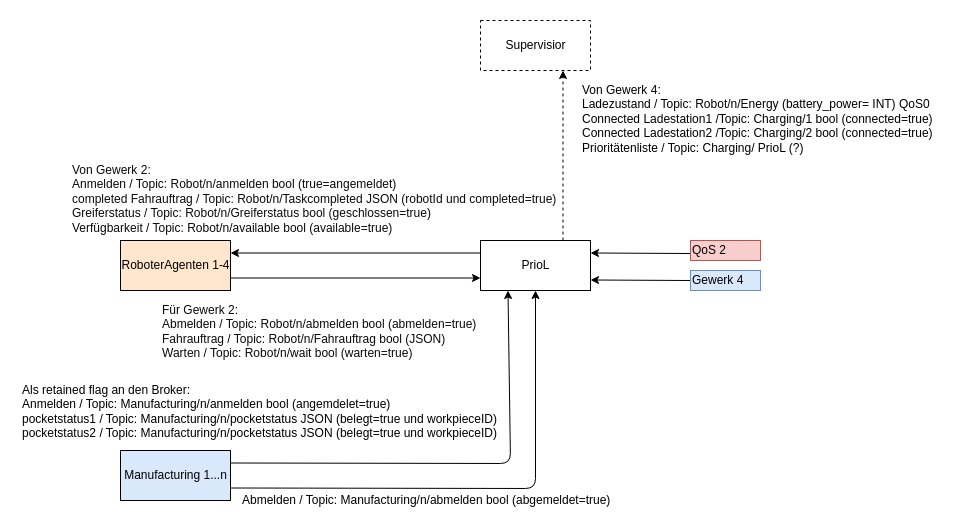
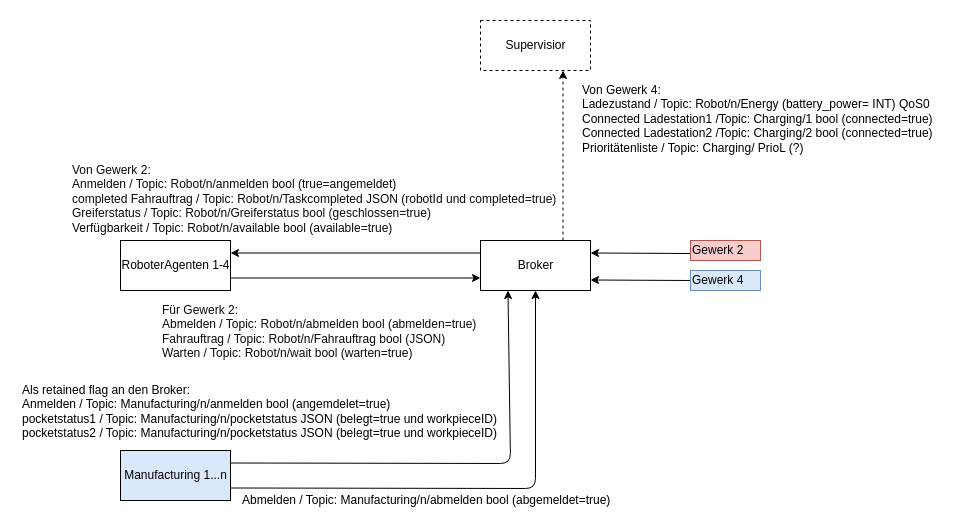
(708, 251) -> (718, 251)
(176, 266) -> (176, 266)
(536, 266) -> (536, 266)
